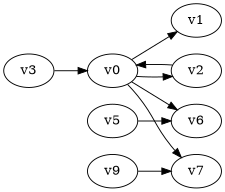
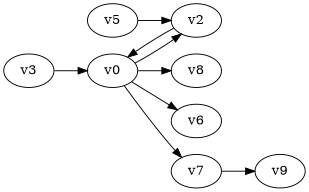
(196, 20) -> (196, 71)
(148, 121) -> (150, 20)
(150, 171) -> (234, 171)
